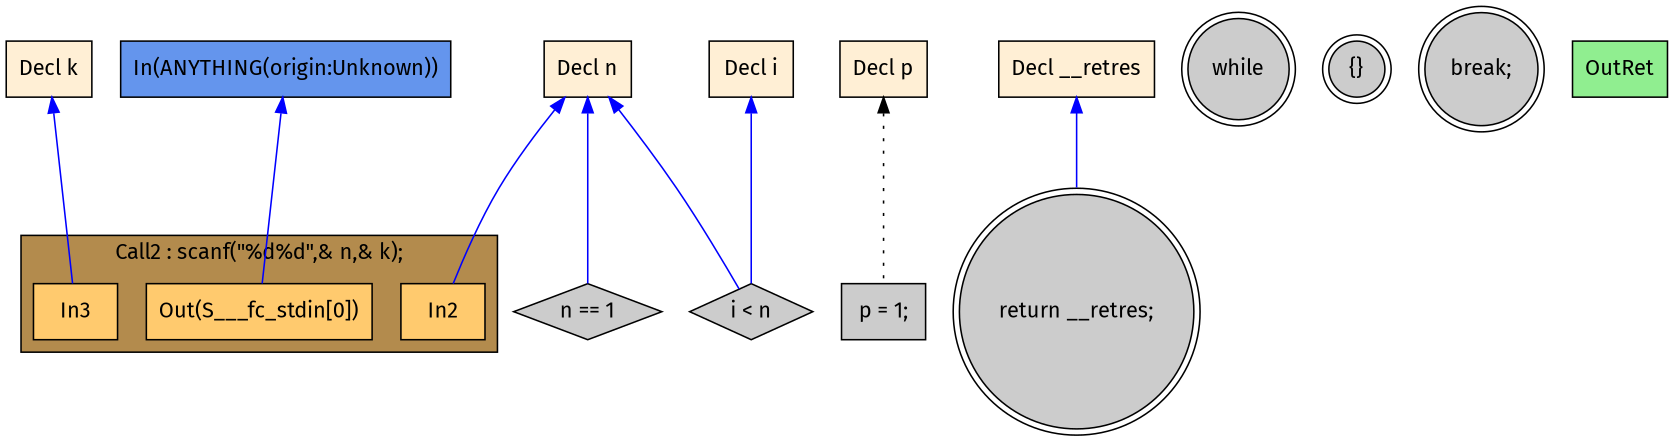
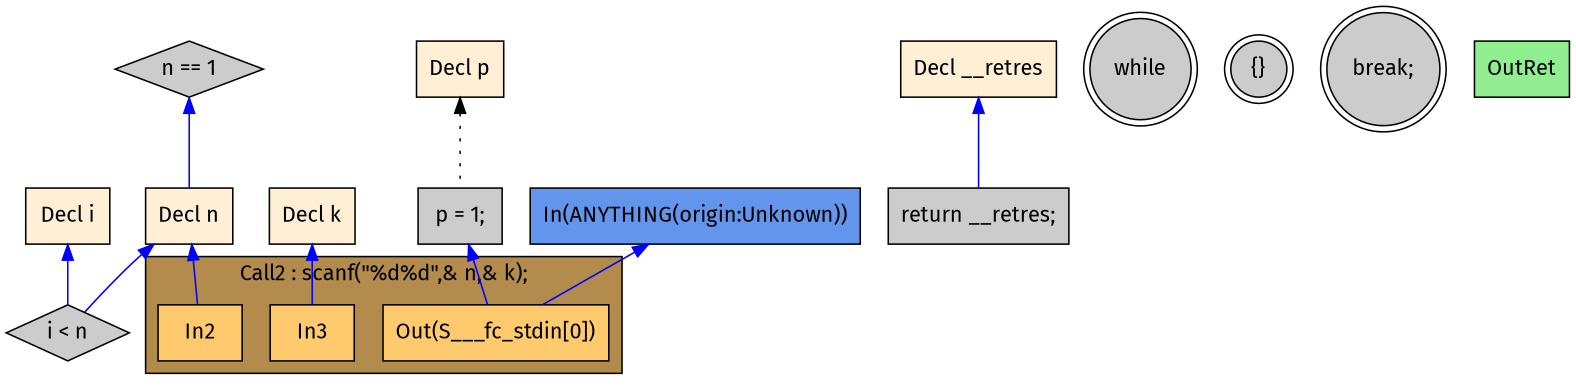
(588, 198) -> (189, 150)
none -> (480, 282)
(1077, 312) -> (979, 216)
